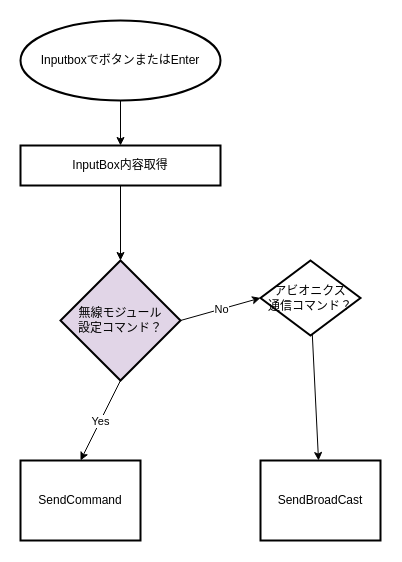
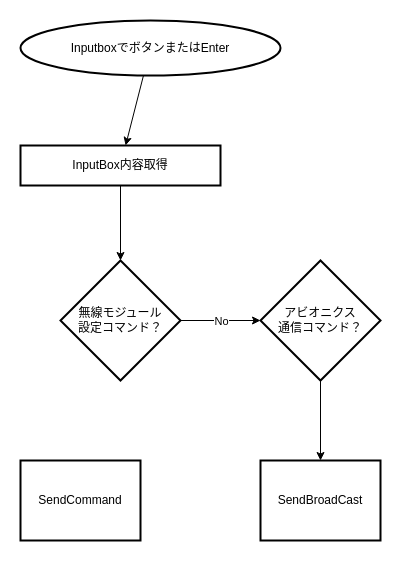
(121, 61) -> (151, 48)
(311, 298) -> (321, 321)
(121, 321) -> (121, 321)
(102, 417) -> none
